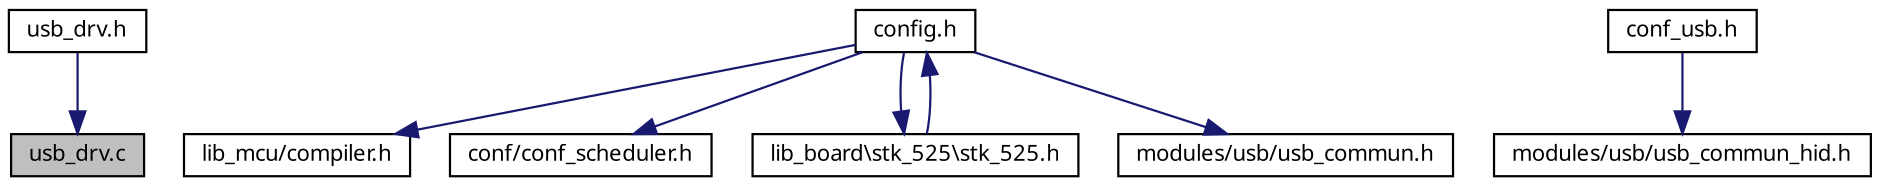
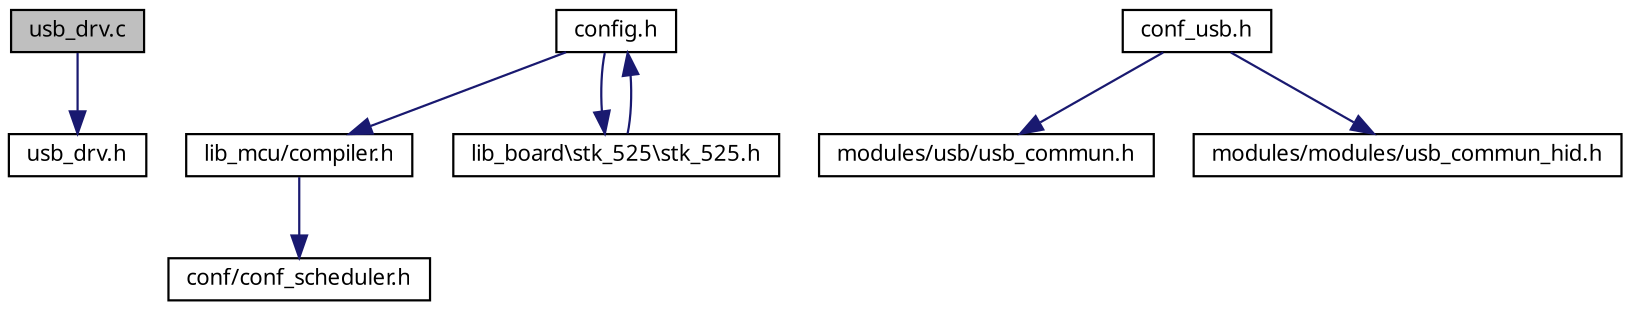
(78, 82) -> (78, 82)
(759, 89) -> (299, 206)
(1090, 90) -> (1102, 87)
(1682, 155) -> (1408, 155)
